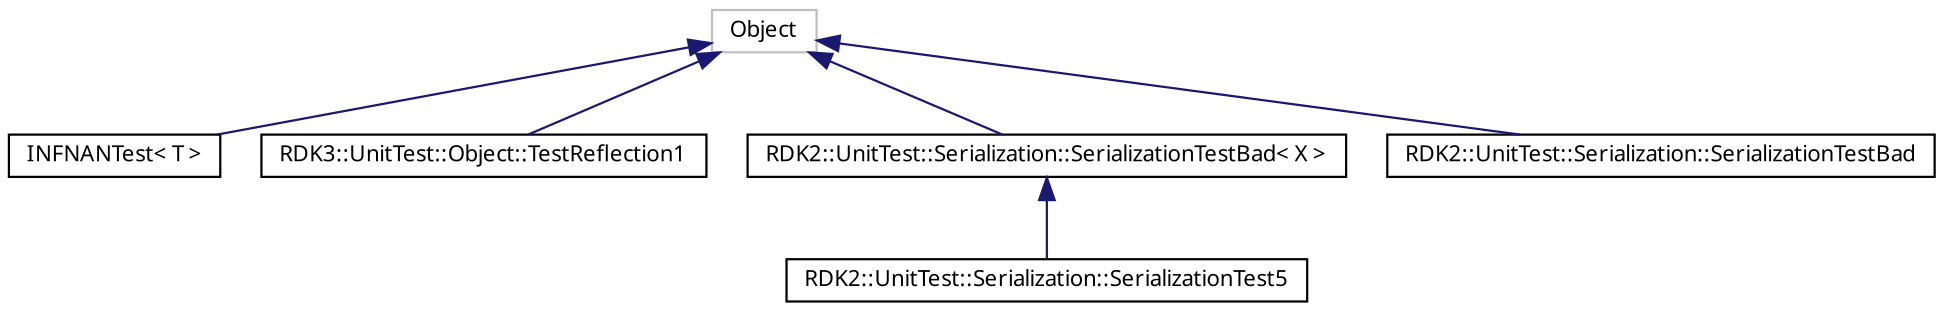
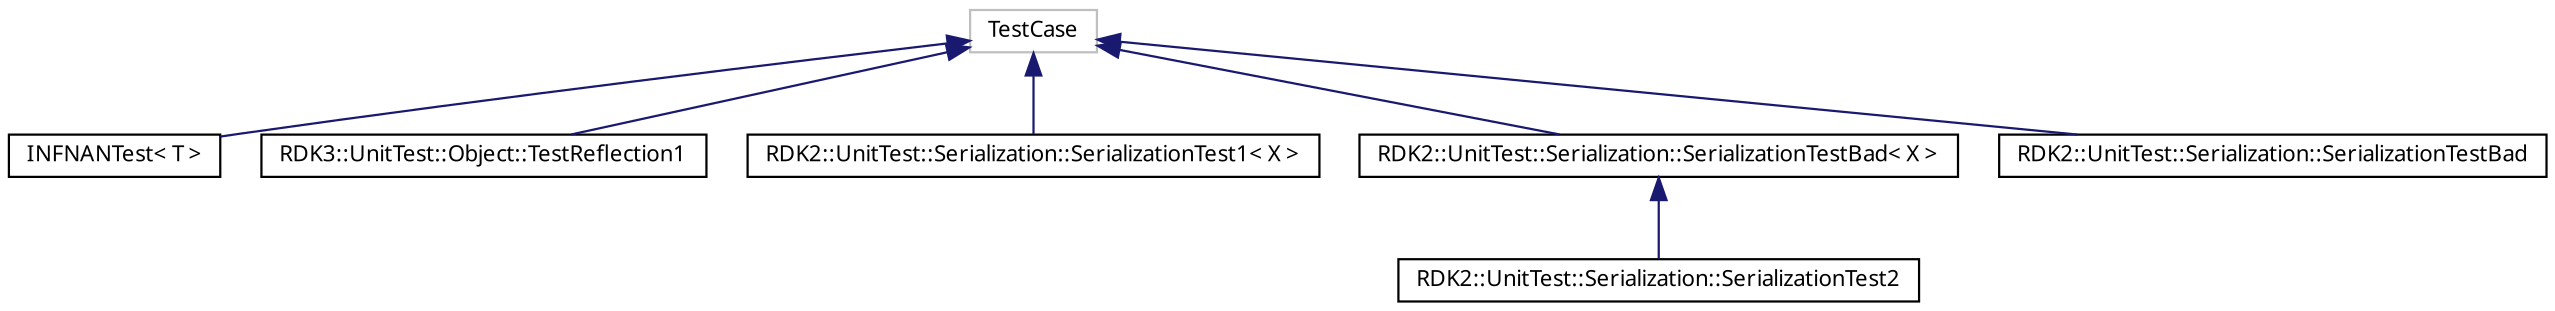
(764, 31) -> (1034, 31)
none -> (1034, 156)
(1047, 280) -> (1659, 280)
